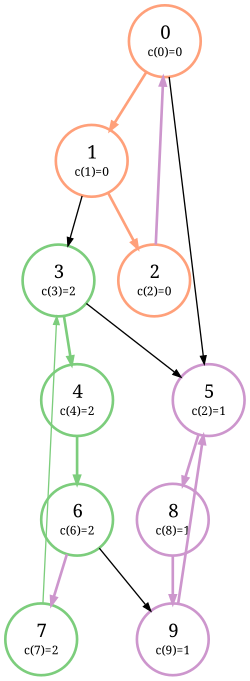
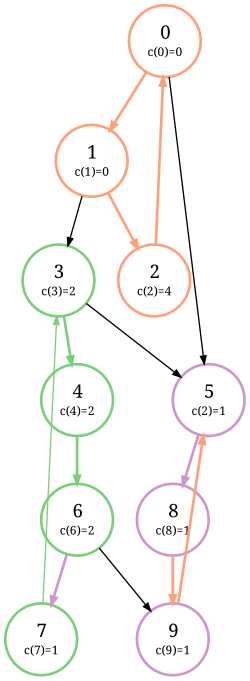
(159, 165) -> (159, 165)
(155, 292) -> (155, 292)
(190, 524) -> (190, 524)
(173, 576) -> (173, 576)
(42, 651) -> (42, 651)
